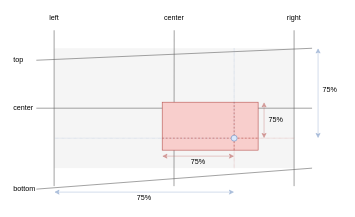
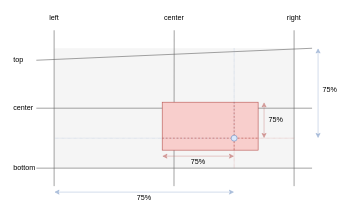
(24, 189) -> (24, 168)
